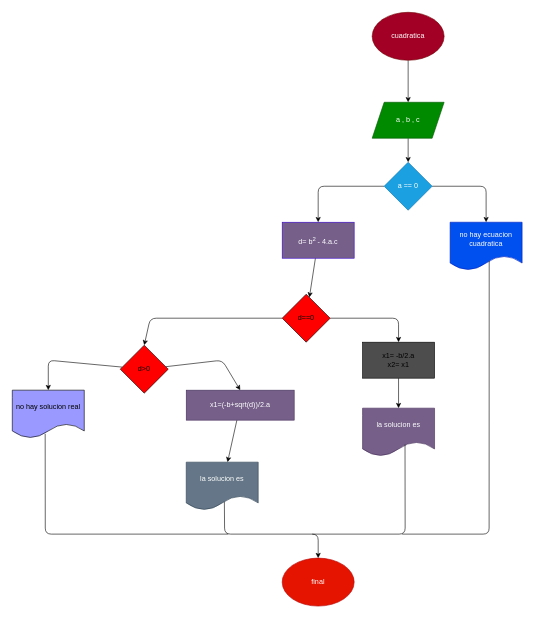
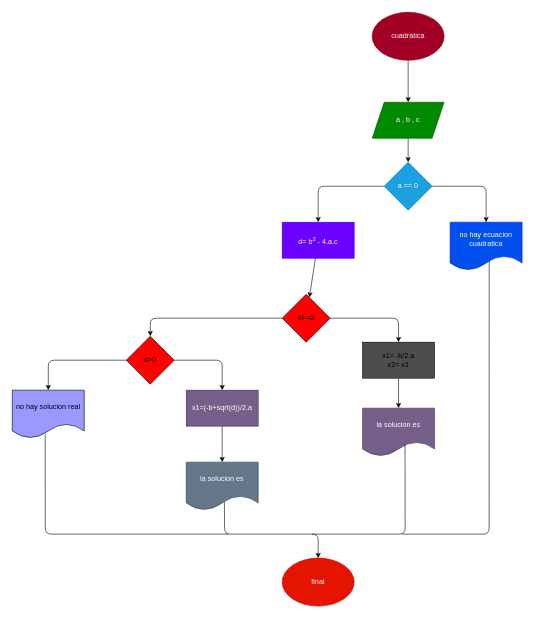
(318, 240) -> (318, 240)
(144, 369) -> (150, 360)
(240, 405) -> (222, 408)
